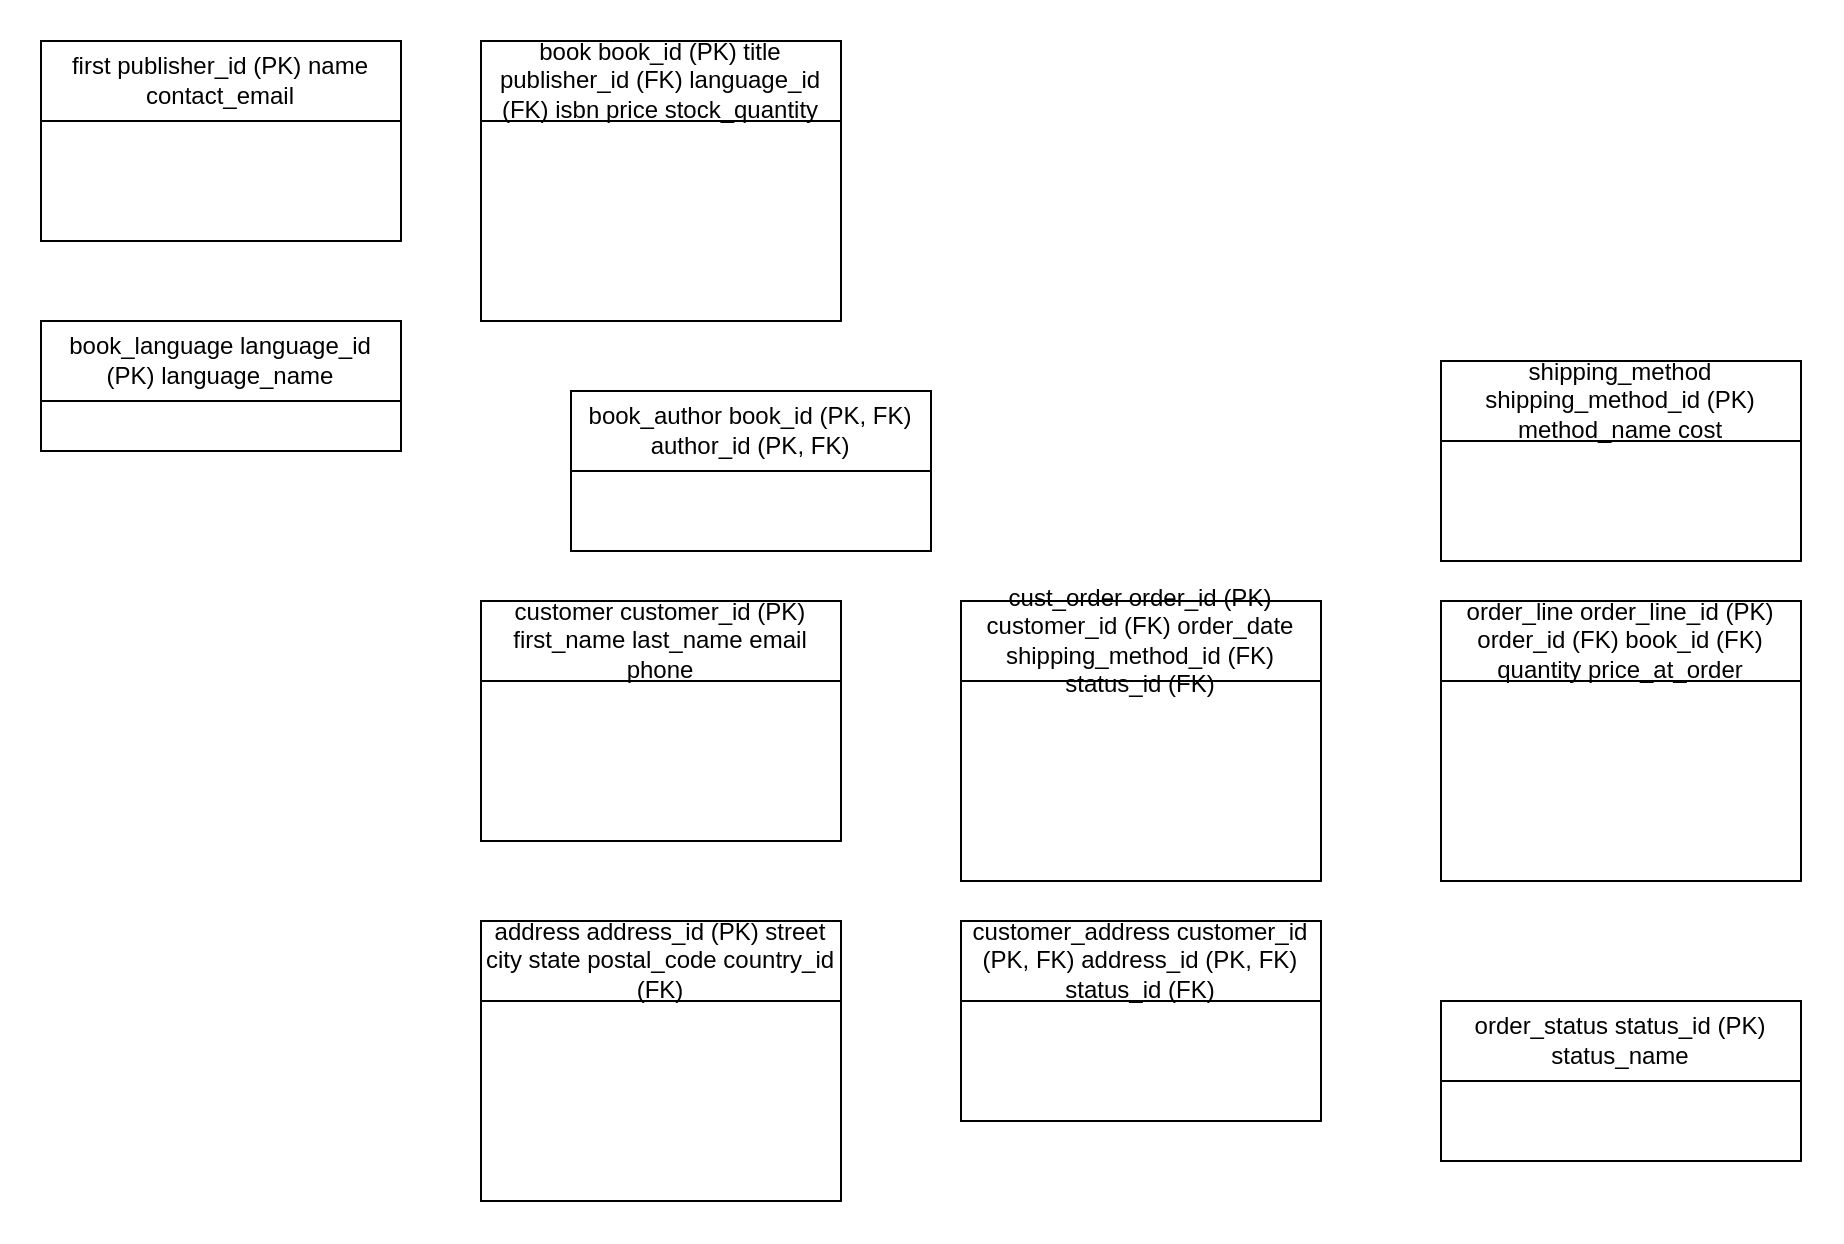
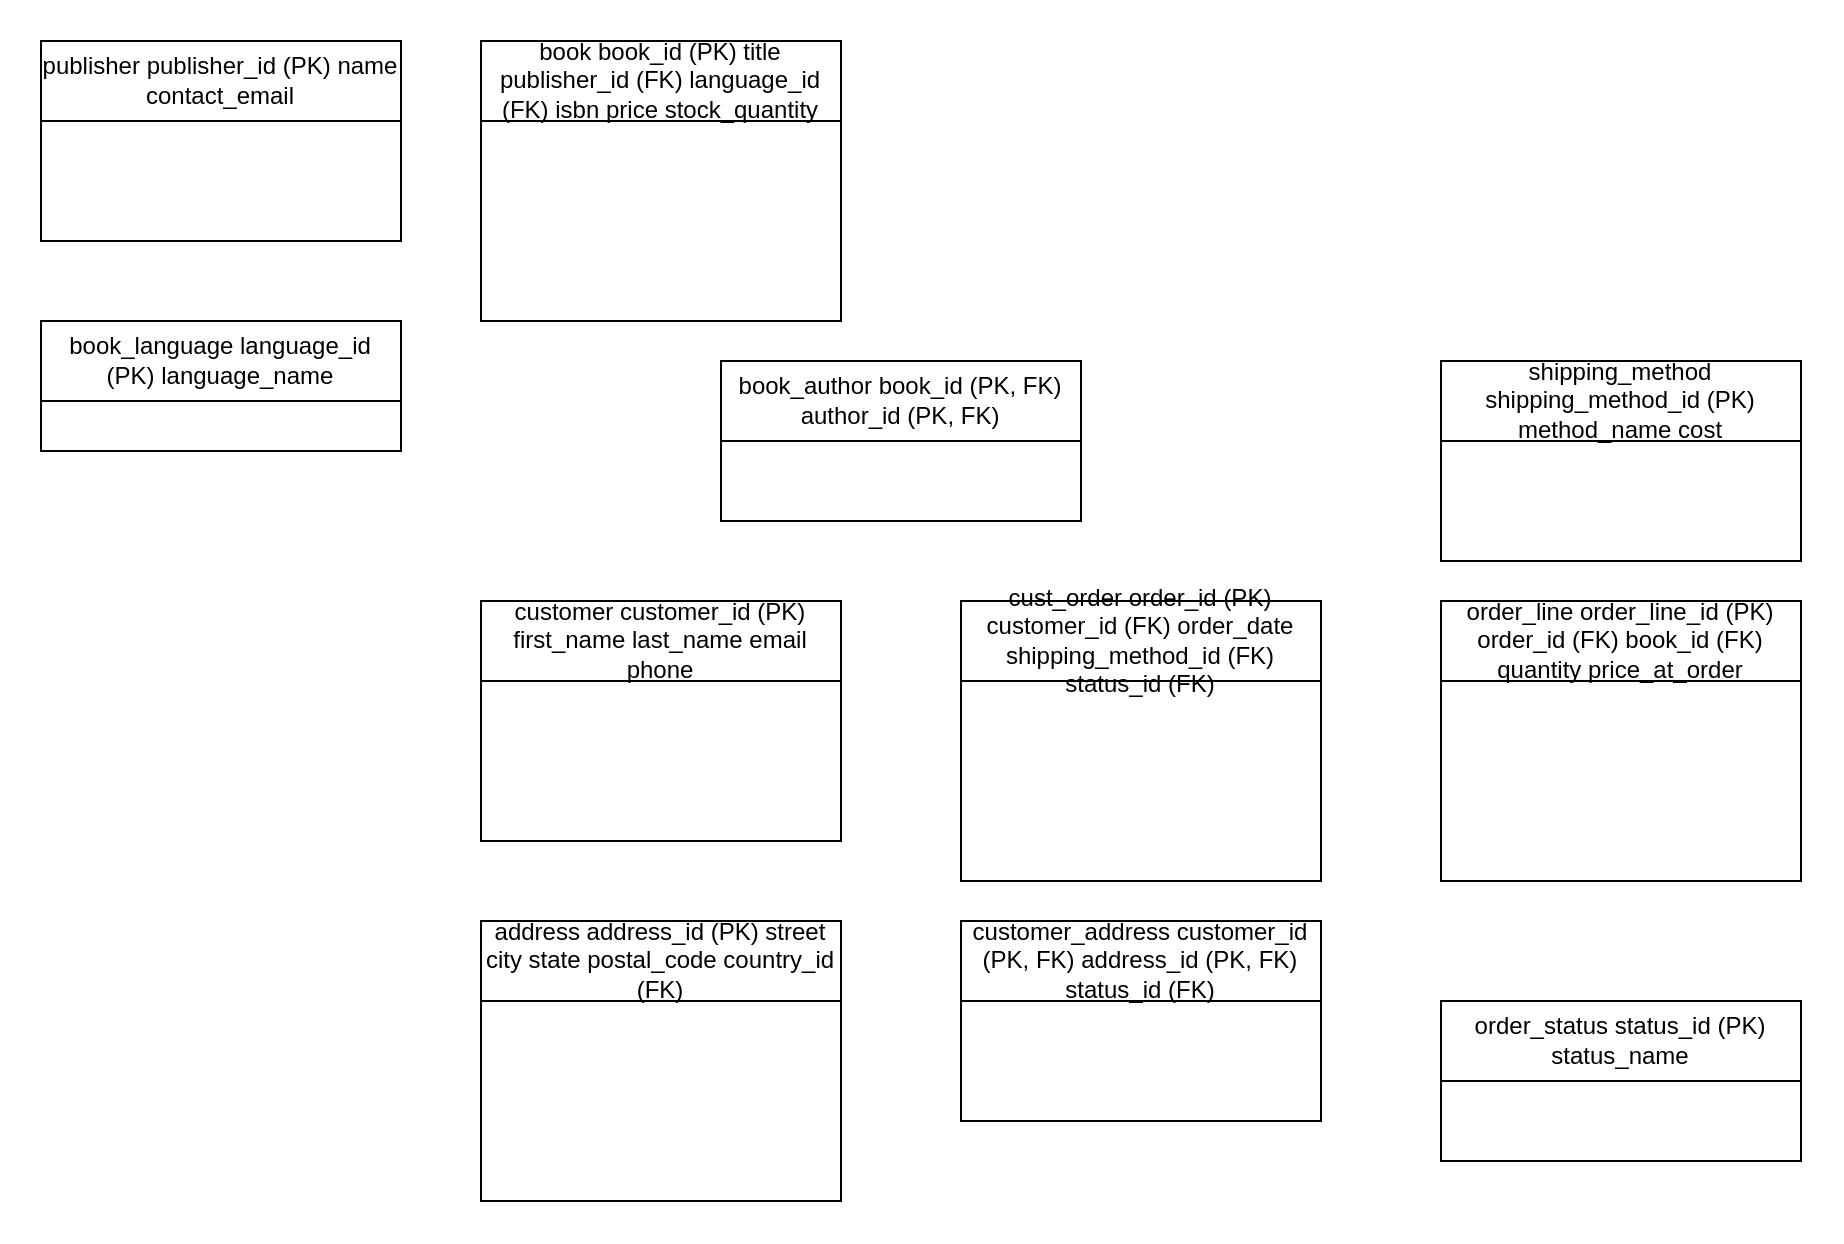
(221, 81) -> (221, 81)
(751, 471) -> (901, 441)
